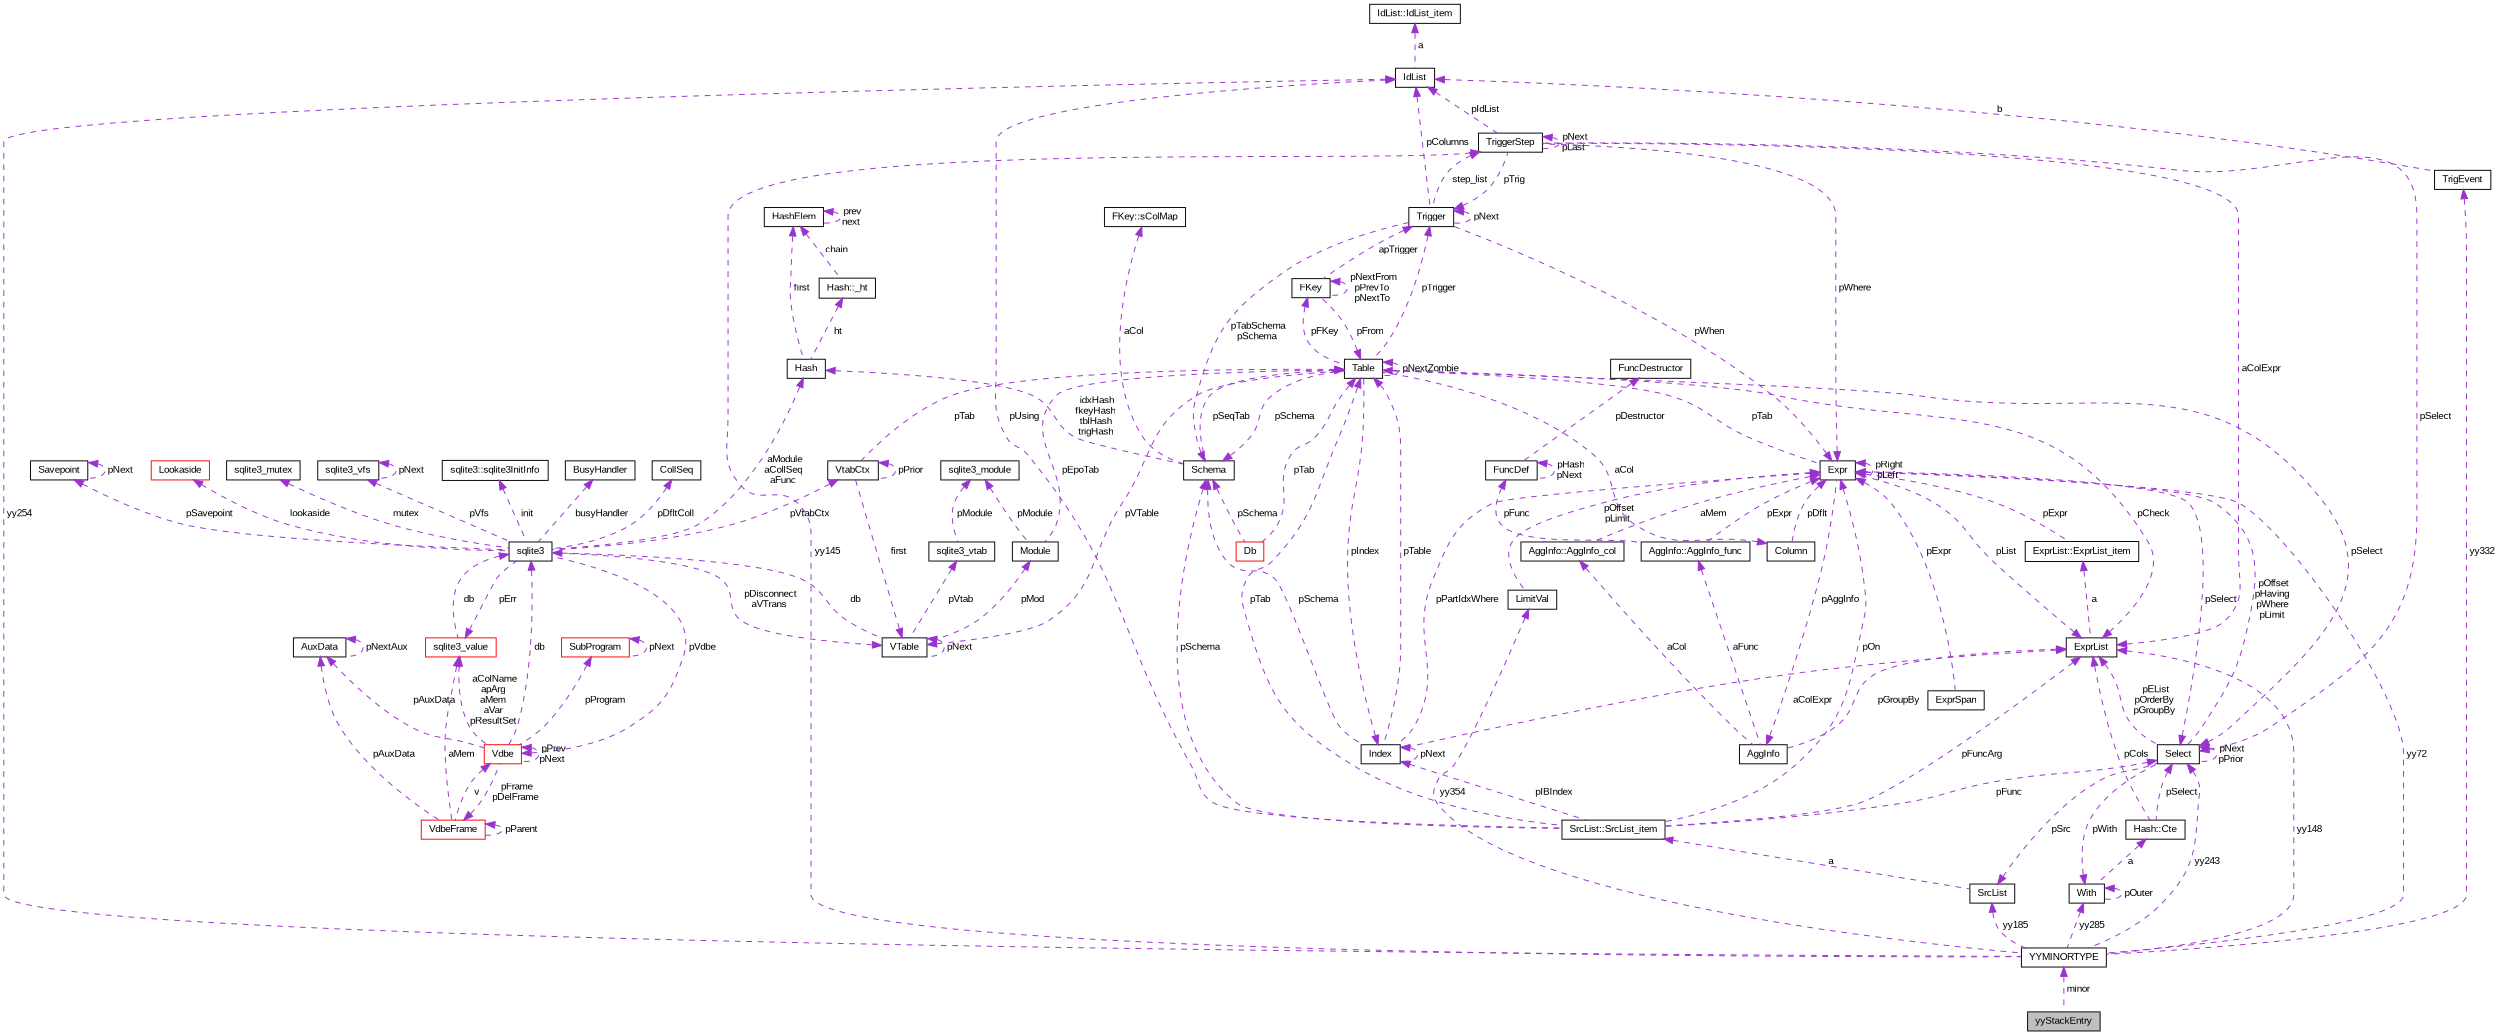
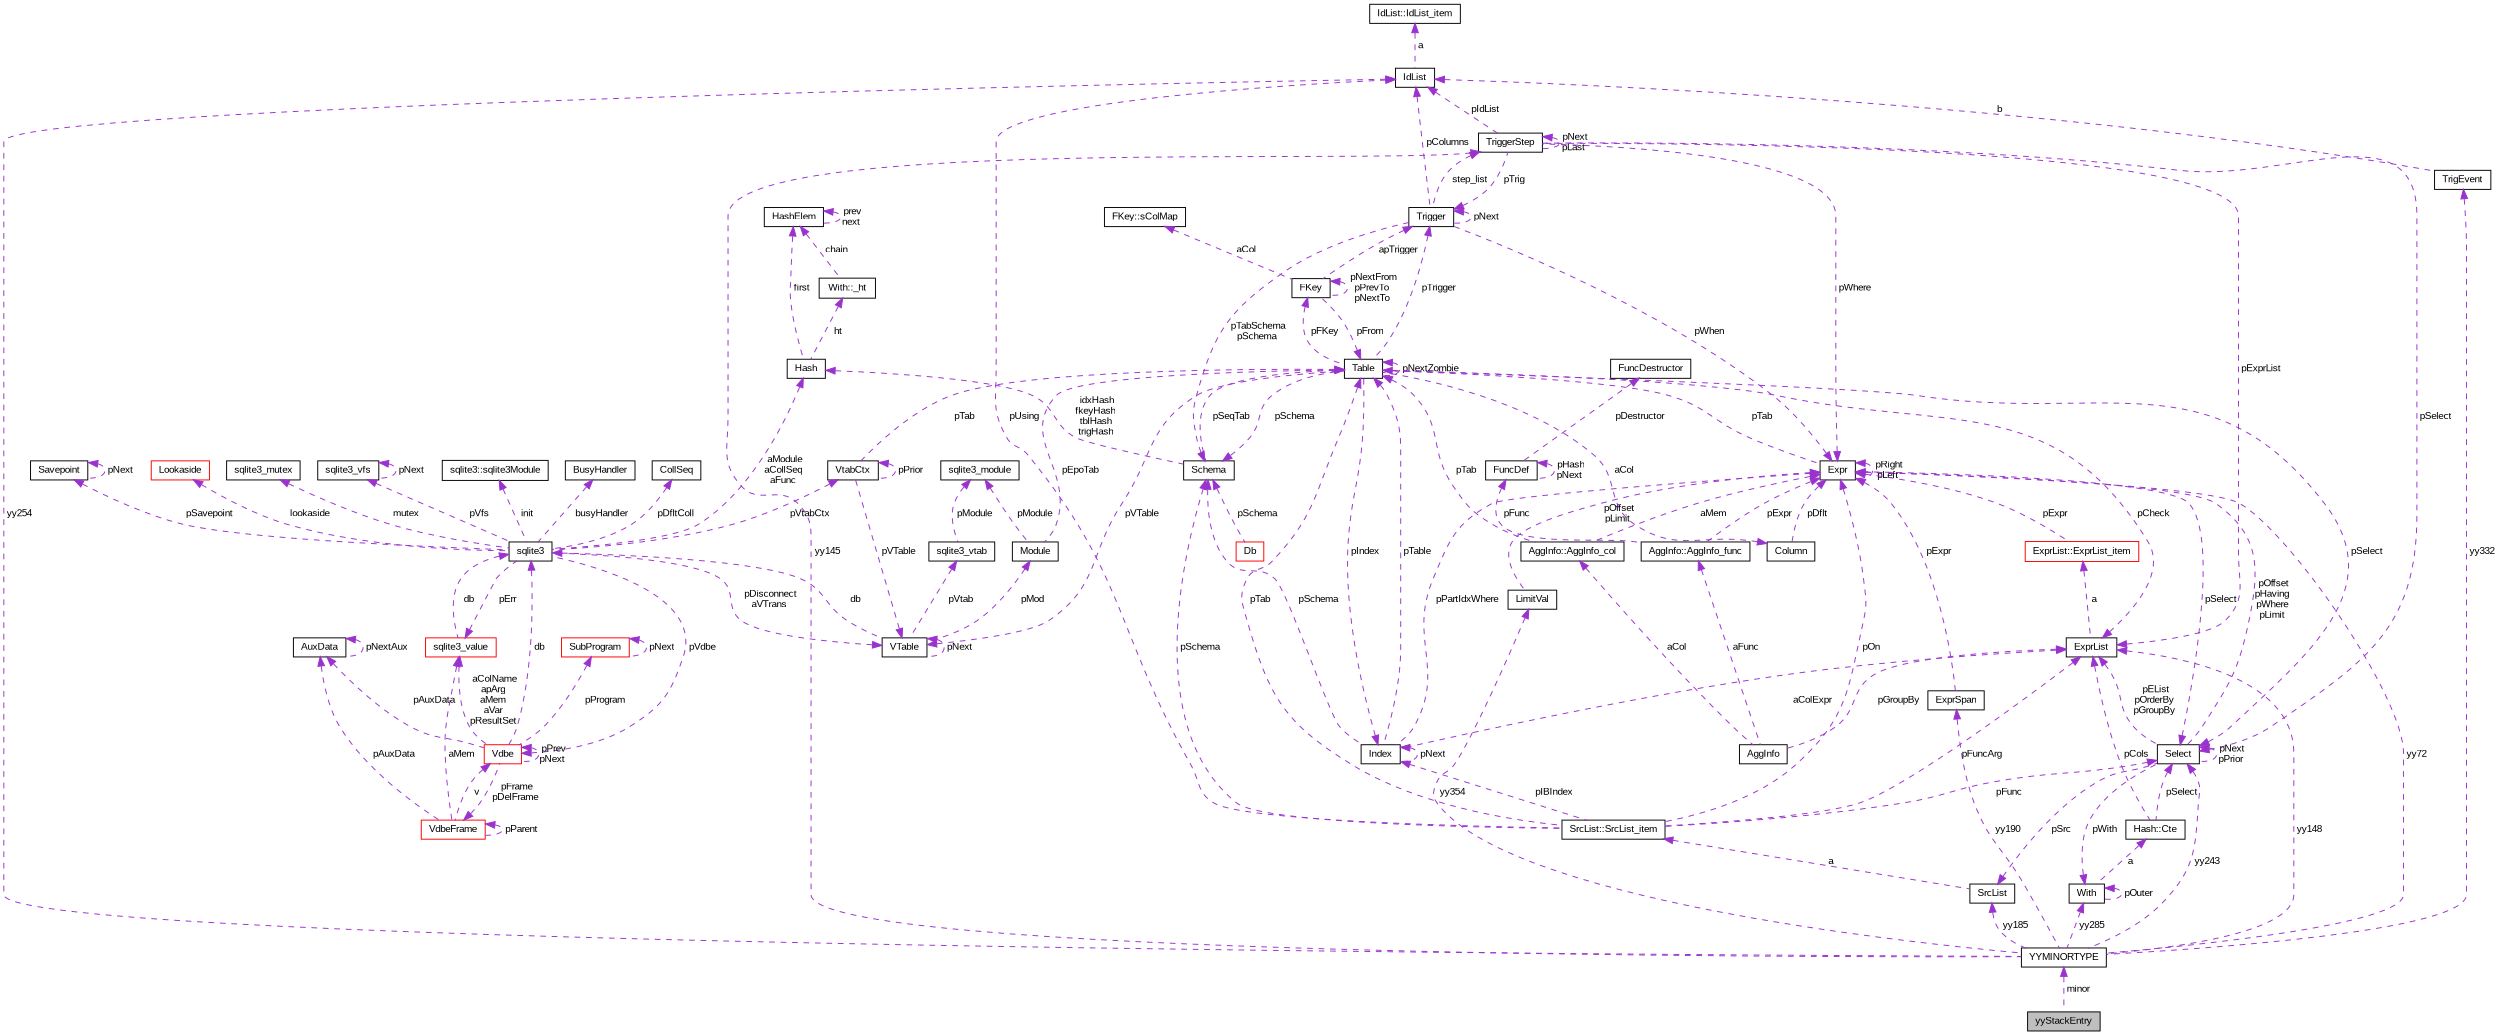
(847, 288) -> (847, 288)
(1120, 362) -> (1233, 255)
(2260, 369) -> (2260, 369)
(1290, 456) -> (1447, 475)
(495, 470) -> (495, 470)
(1973, 539) -> none
(897, 552) -> (897, 552)
(2082, 552) -> (2082, 552)
(1811, 610) -> none
none -> (1993, 840)
